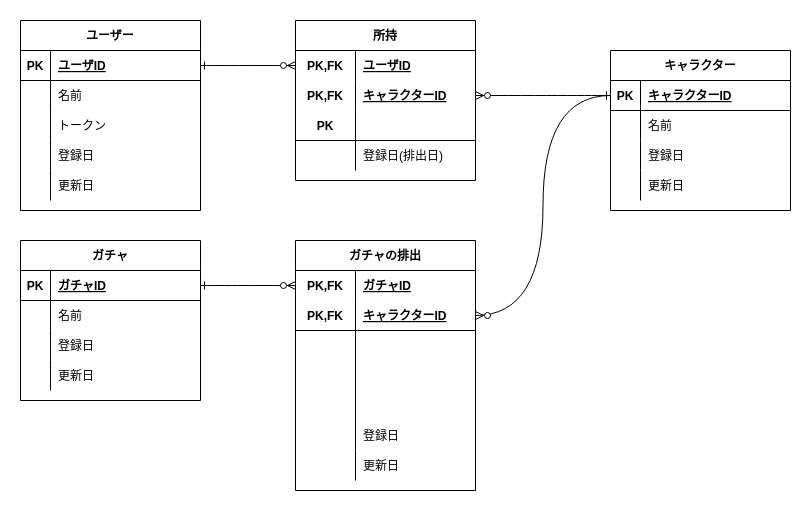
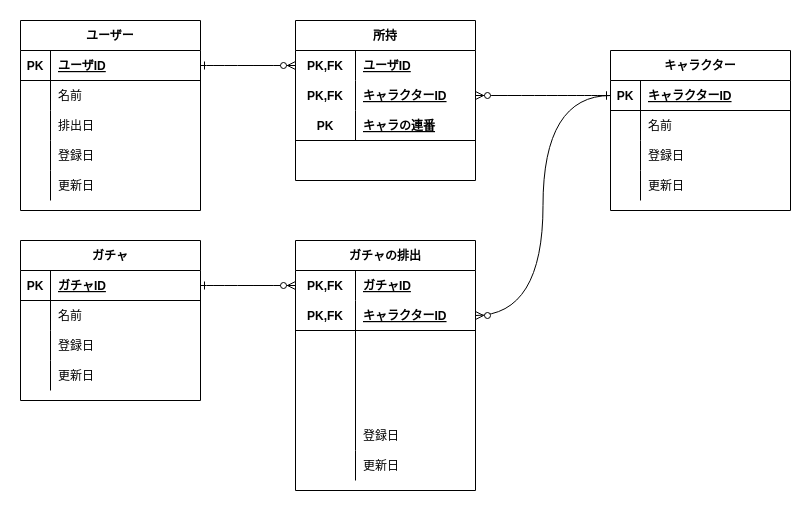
(82, 126) -> (76, 126)
none -> (416, 126)
(416, 156) -> none
